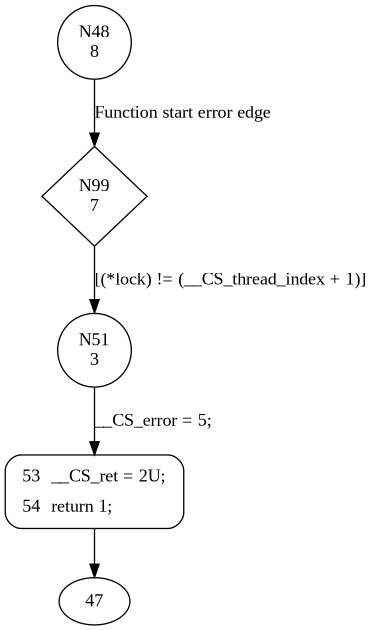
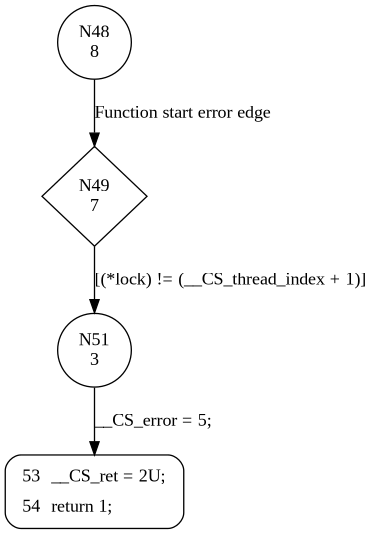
(94, 196) -> (94, 196)
(94, 601) -> none
